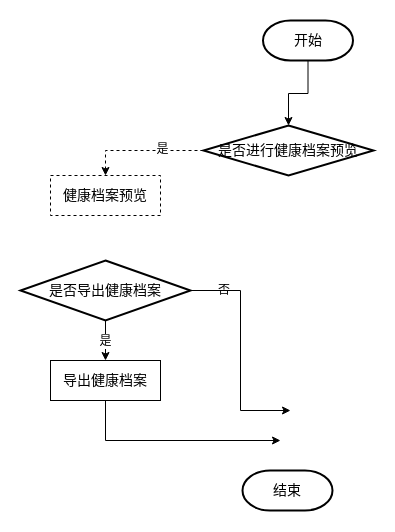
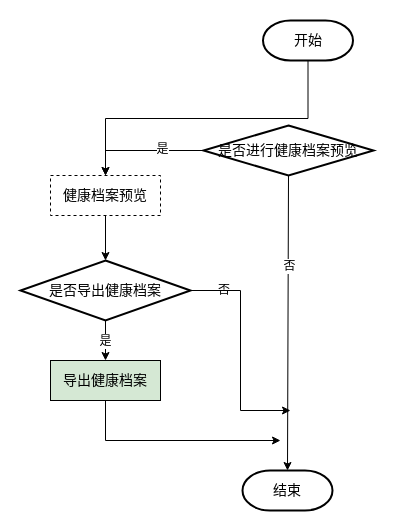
(289, 96) -> (206, 119)
(134, 151) -> (134, 151)
none -> (106, 235)
none -> (288, 320)
(106, 381) -> (106, 381)
